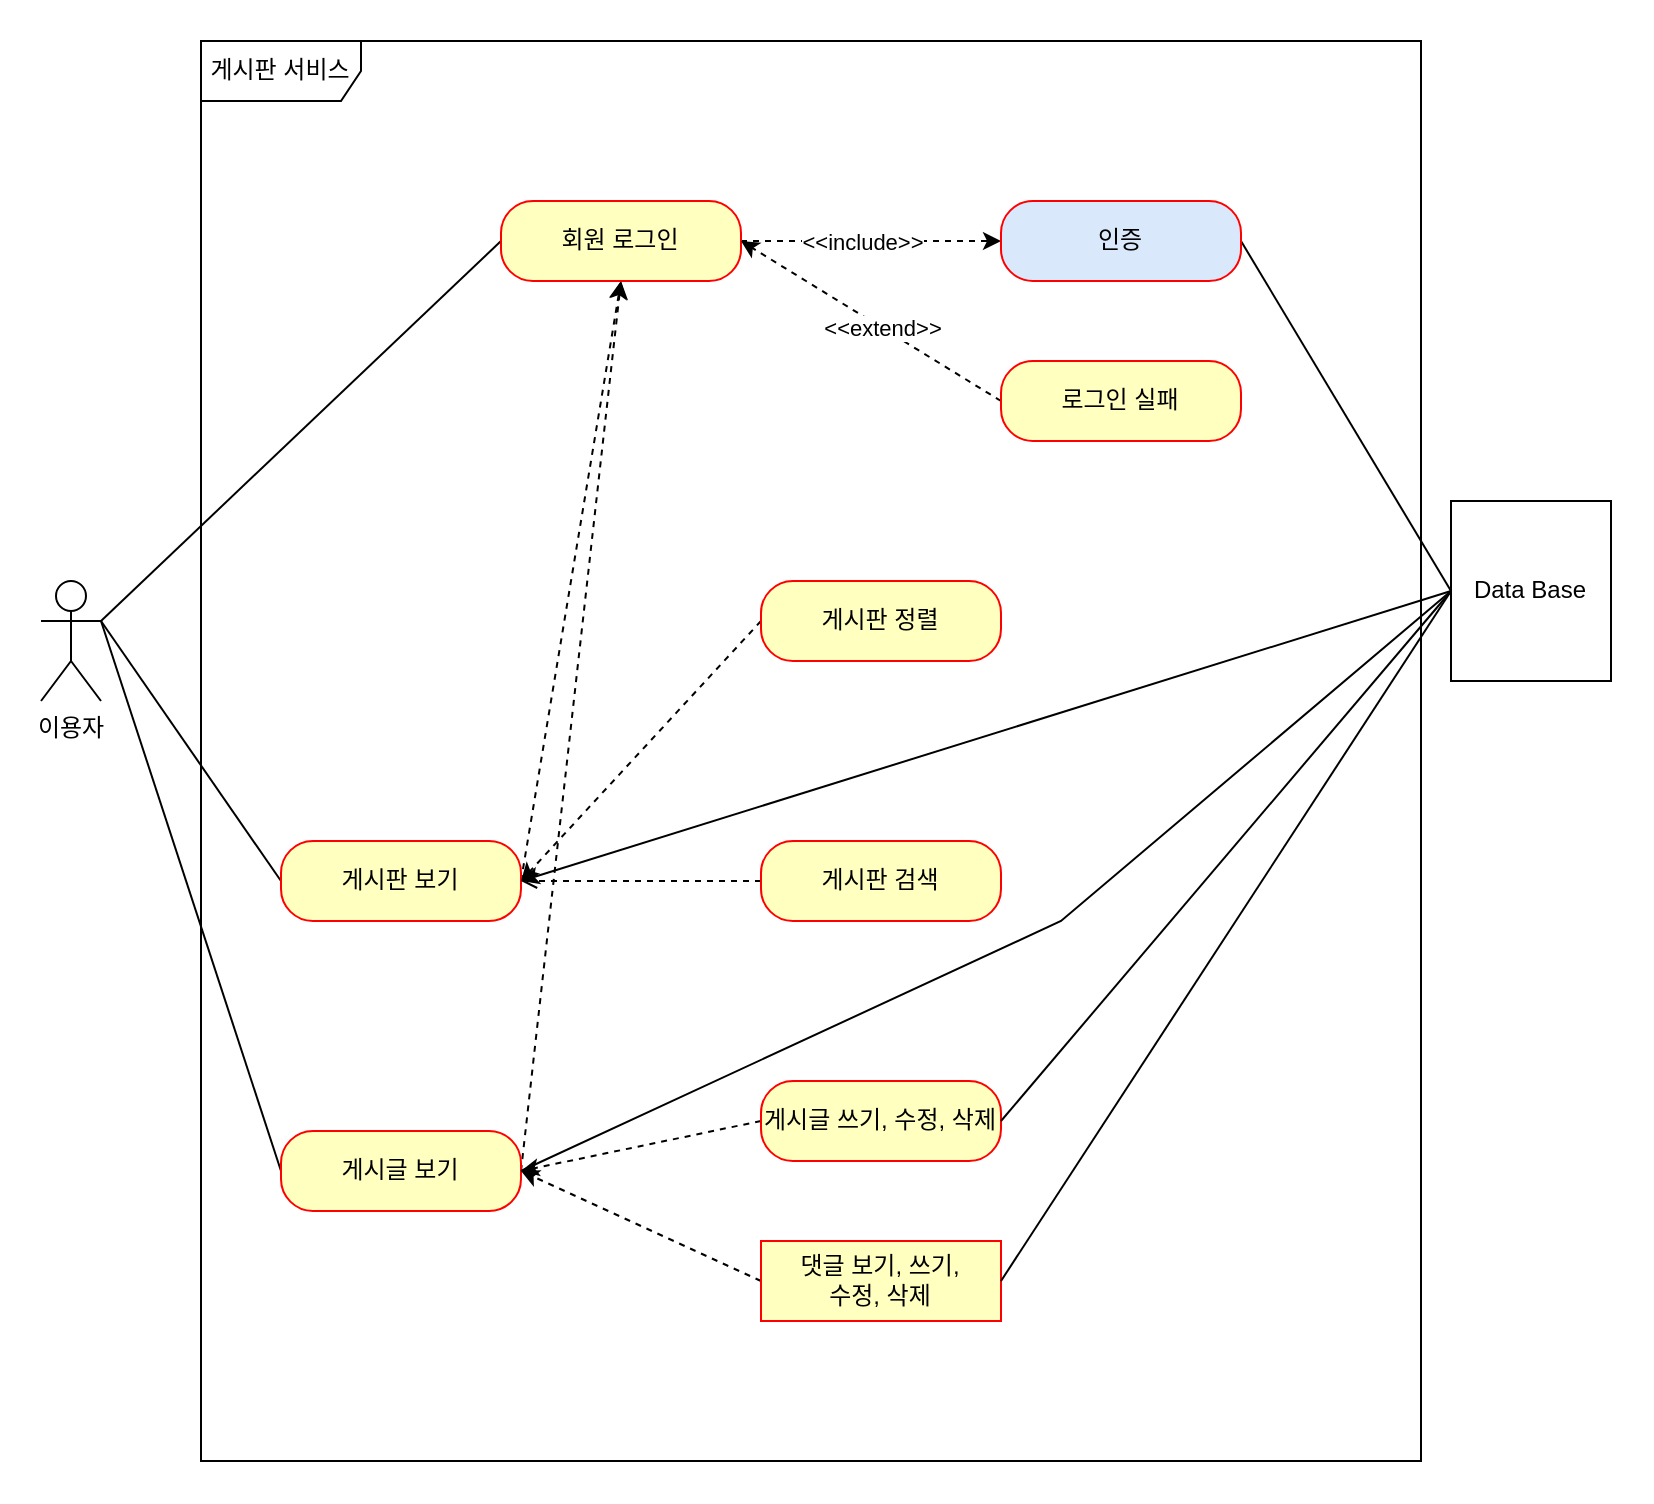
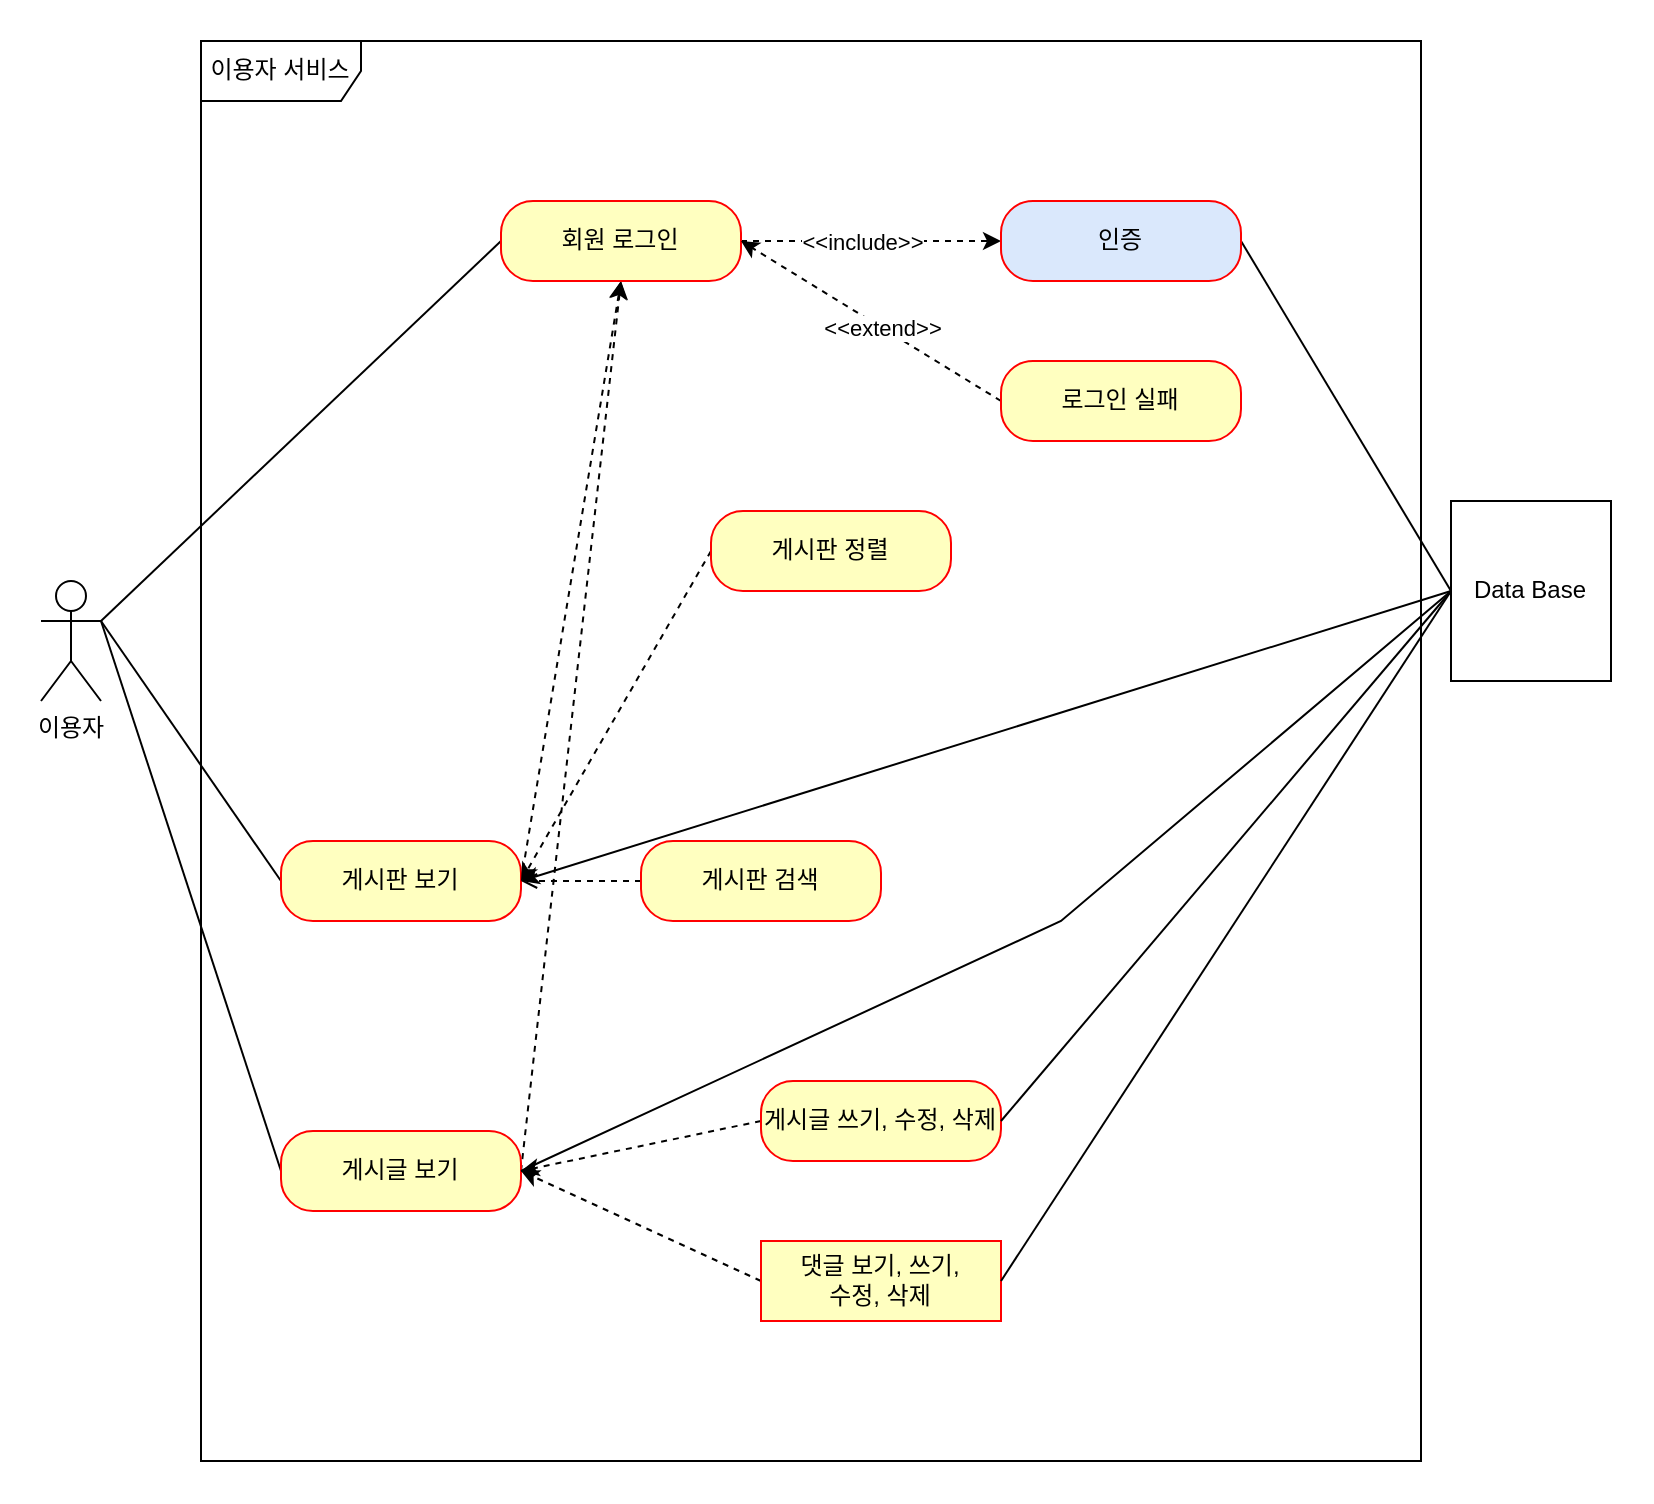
(281, 71) -> (281, 71)
(881, 621) -> (831, 551)
(881, 881) -> (761, 881)
